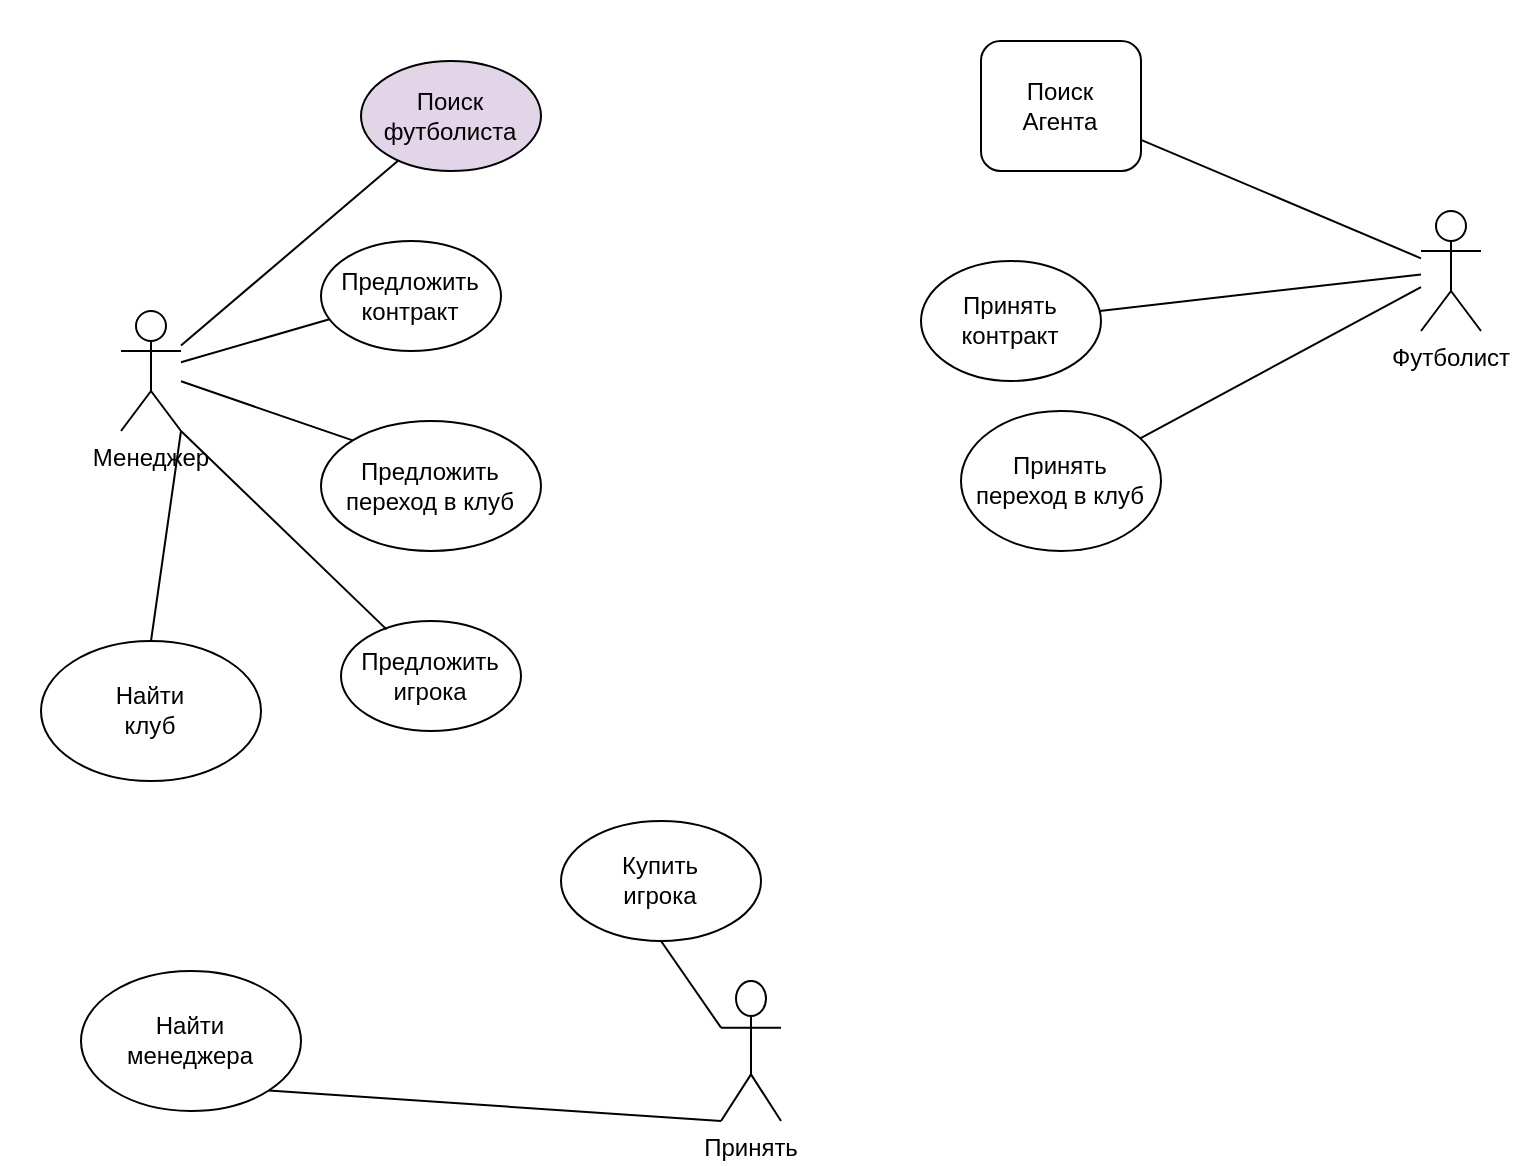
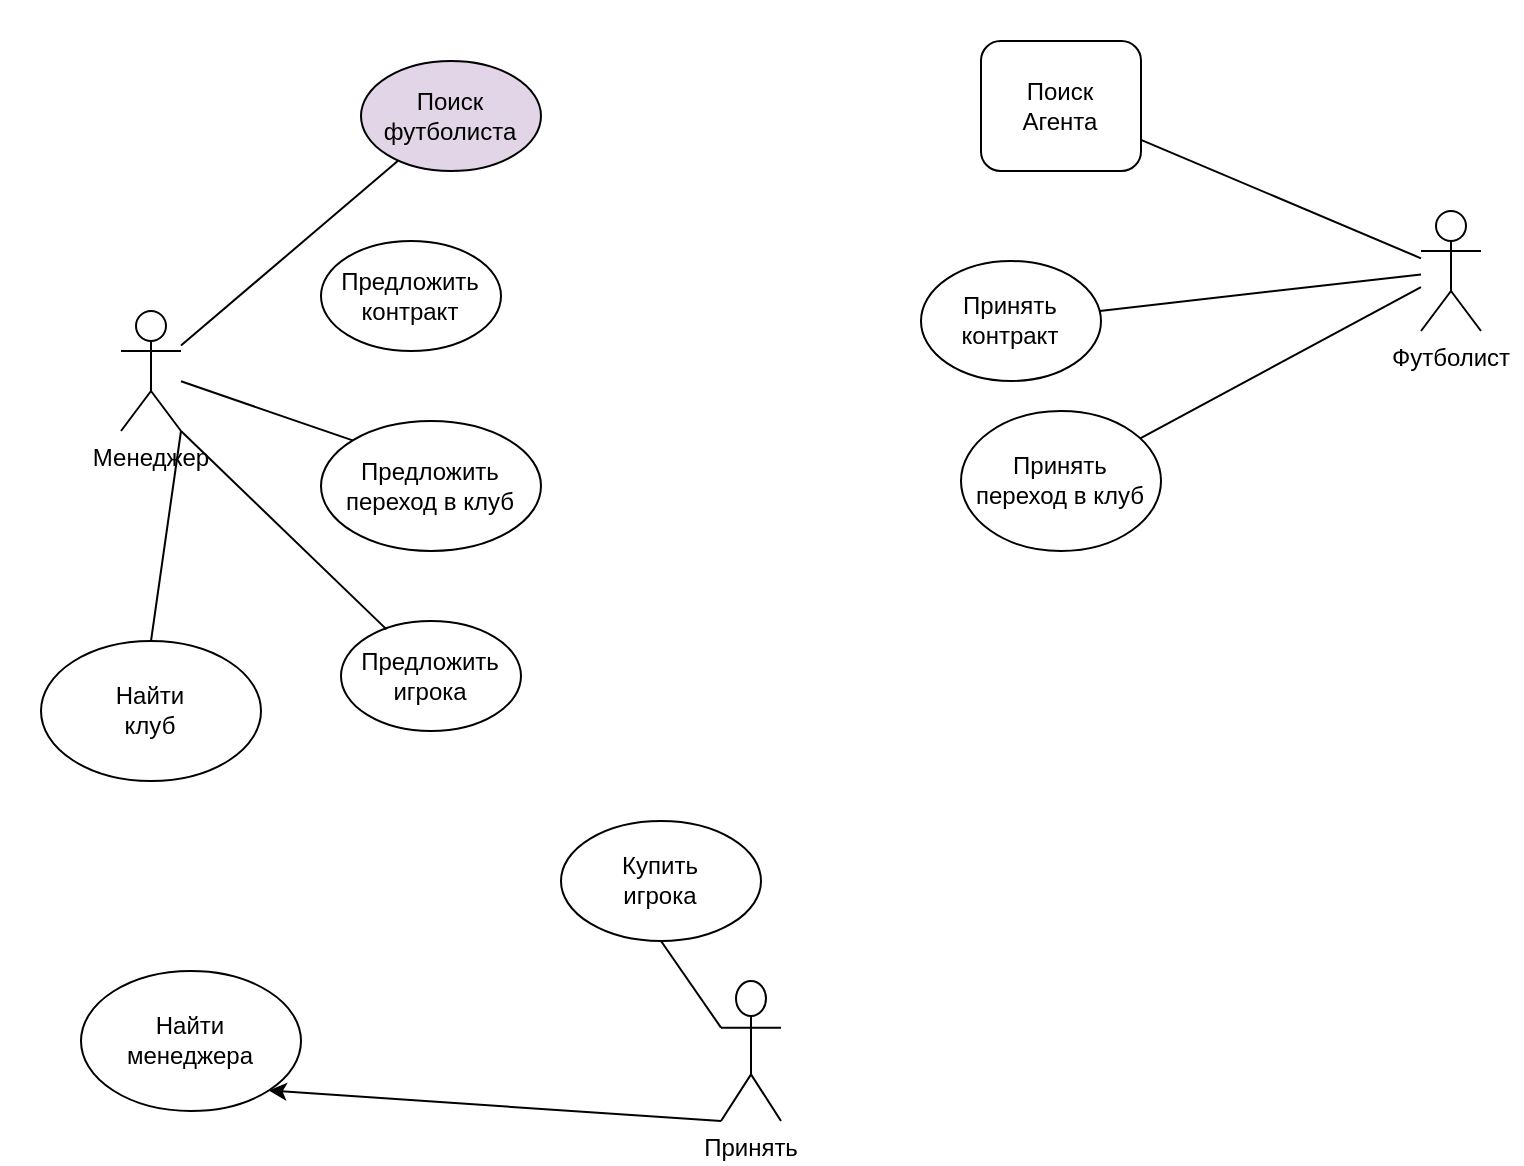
(255, 341) -> none
(278, 1091) -> (283, 1091)
